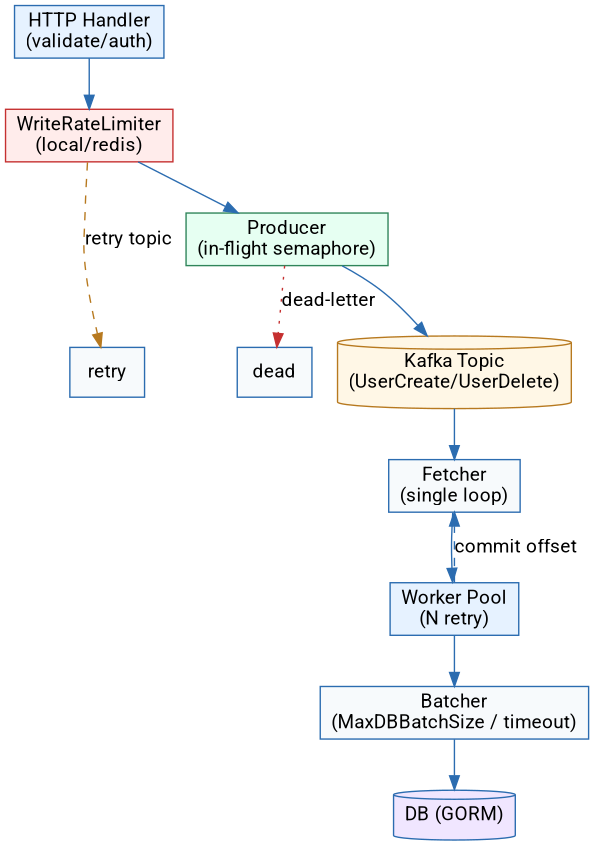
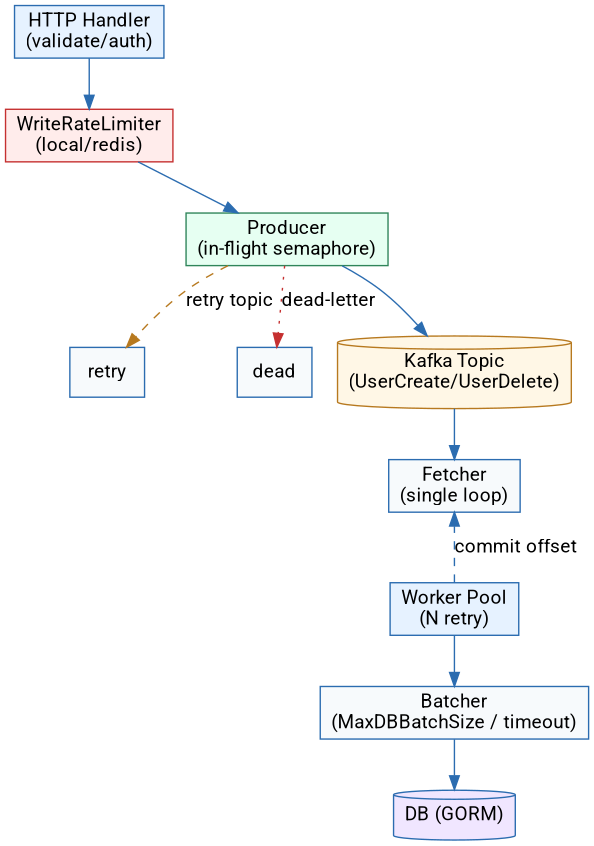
(84, 249) -> (178, 296)
(452, 540) -> none
